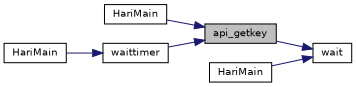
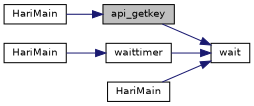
(181, 45) -> (186, 53)
